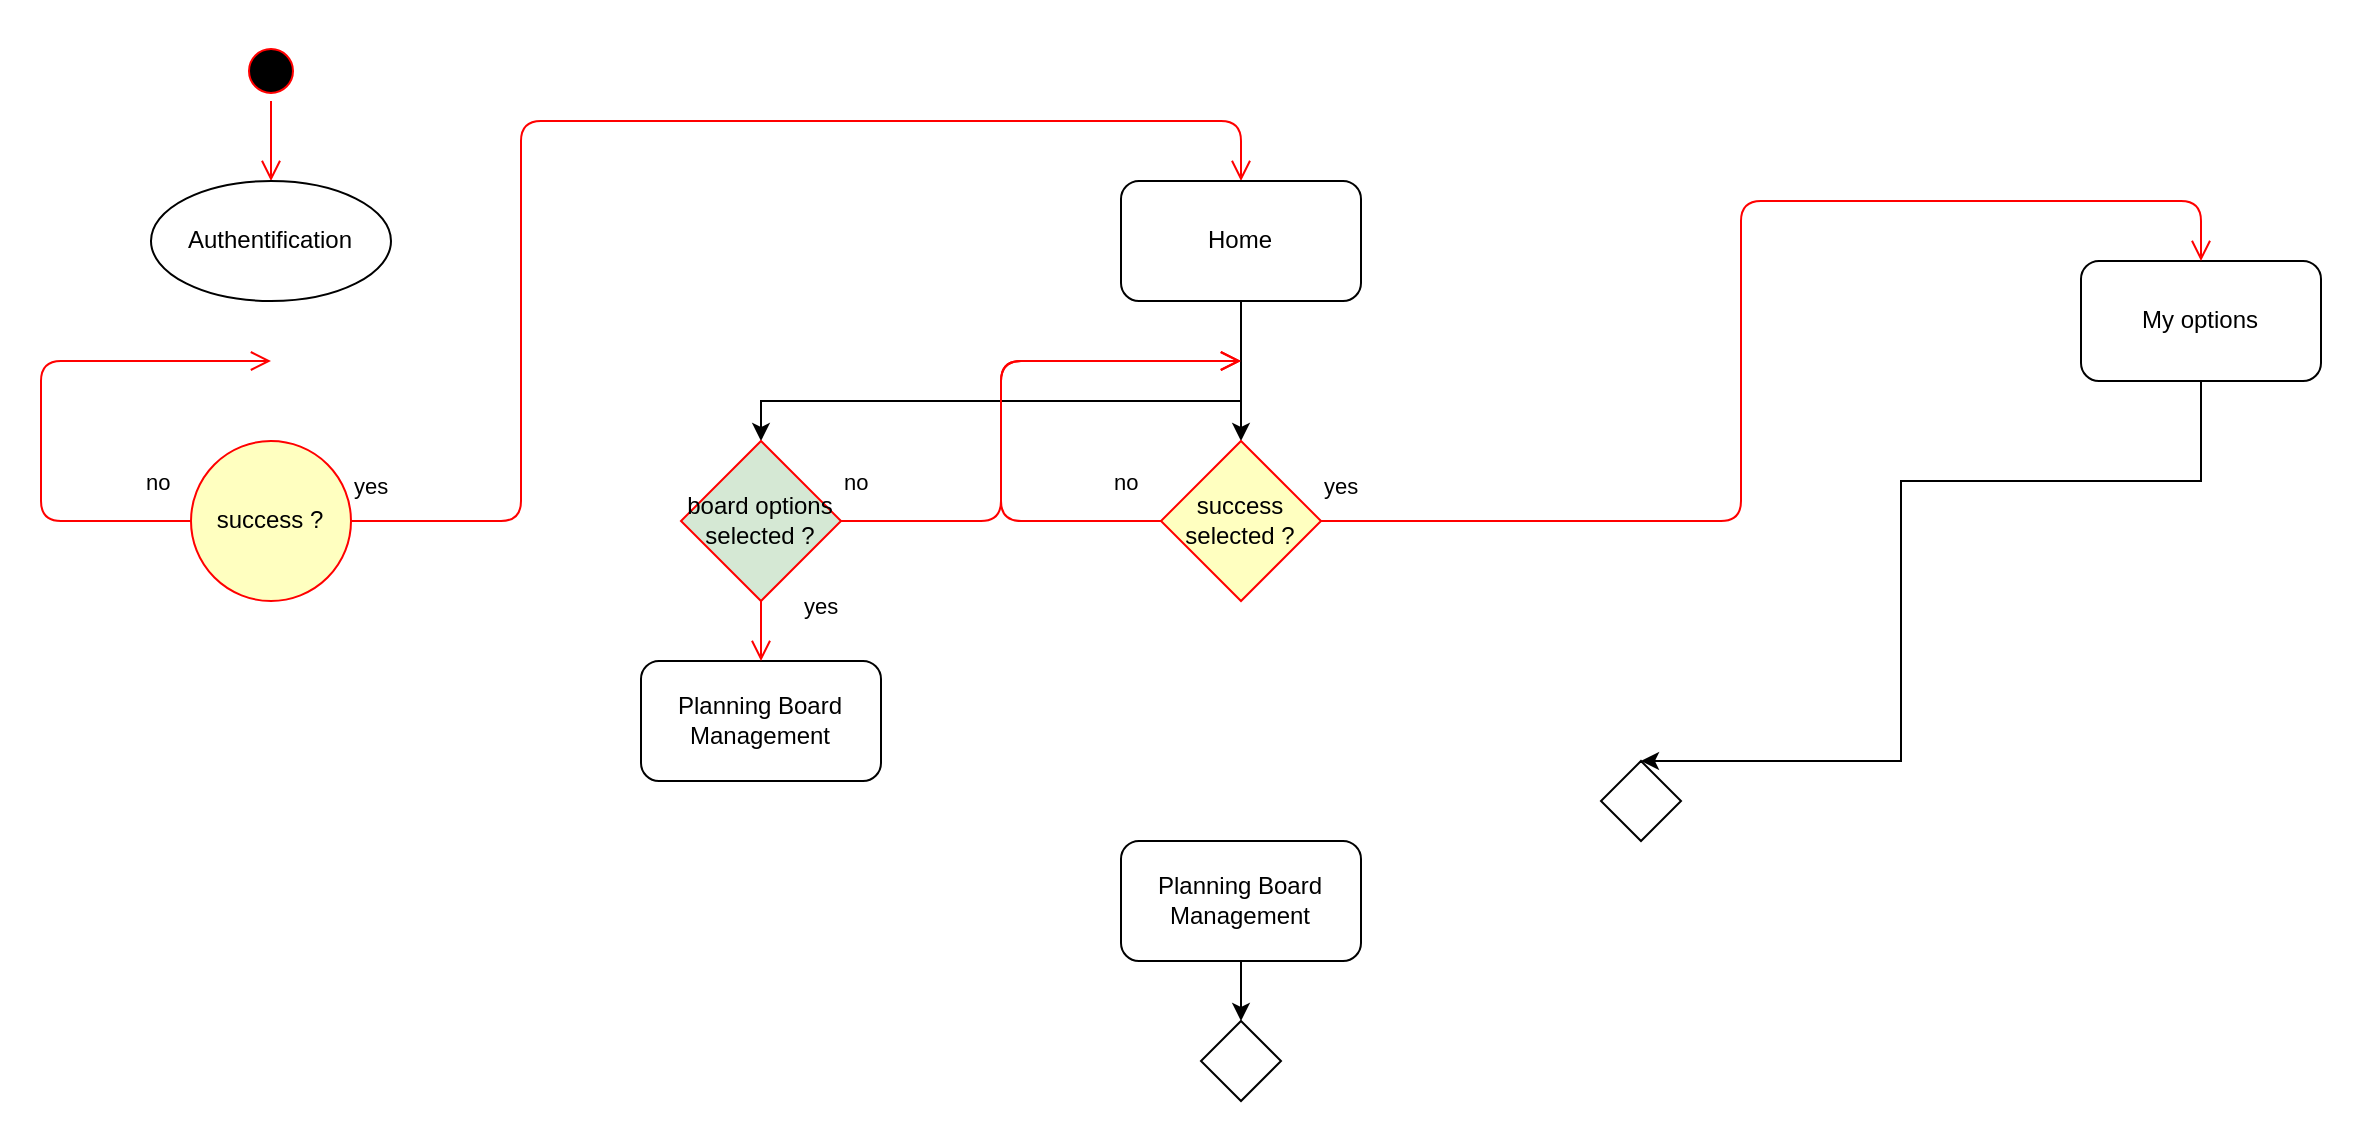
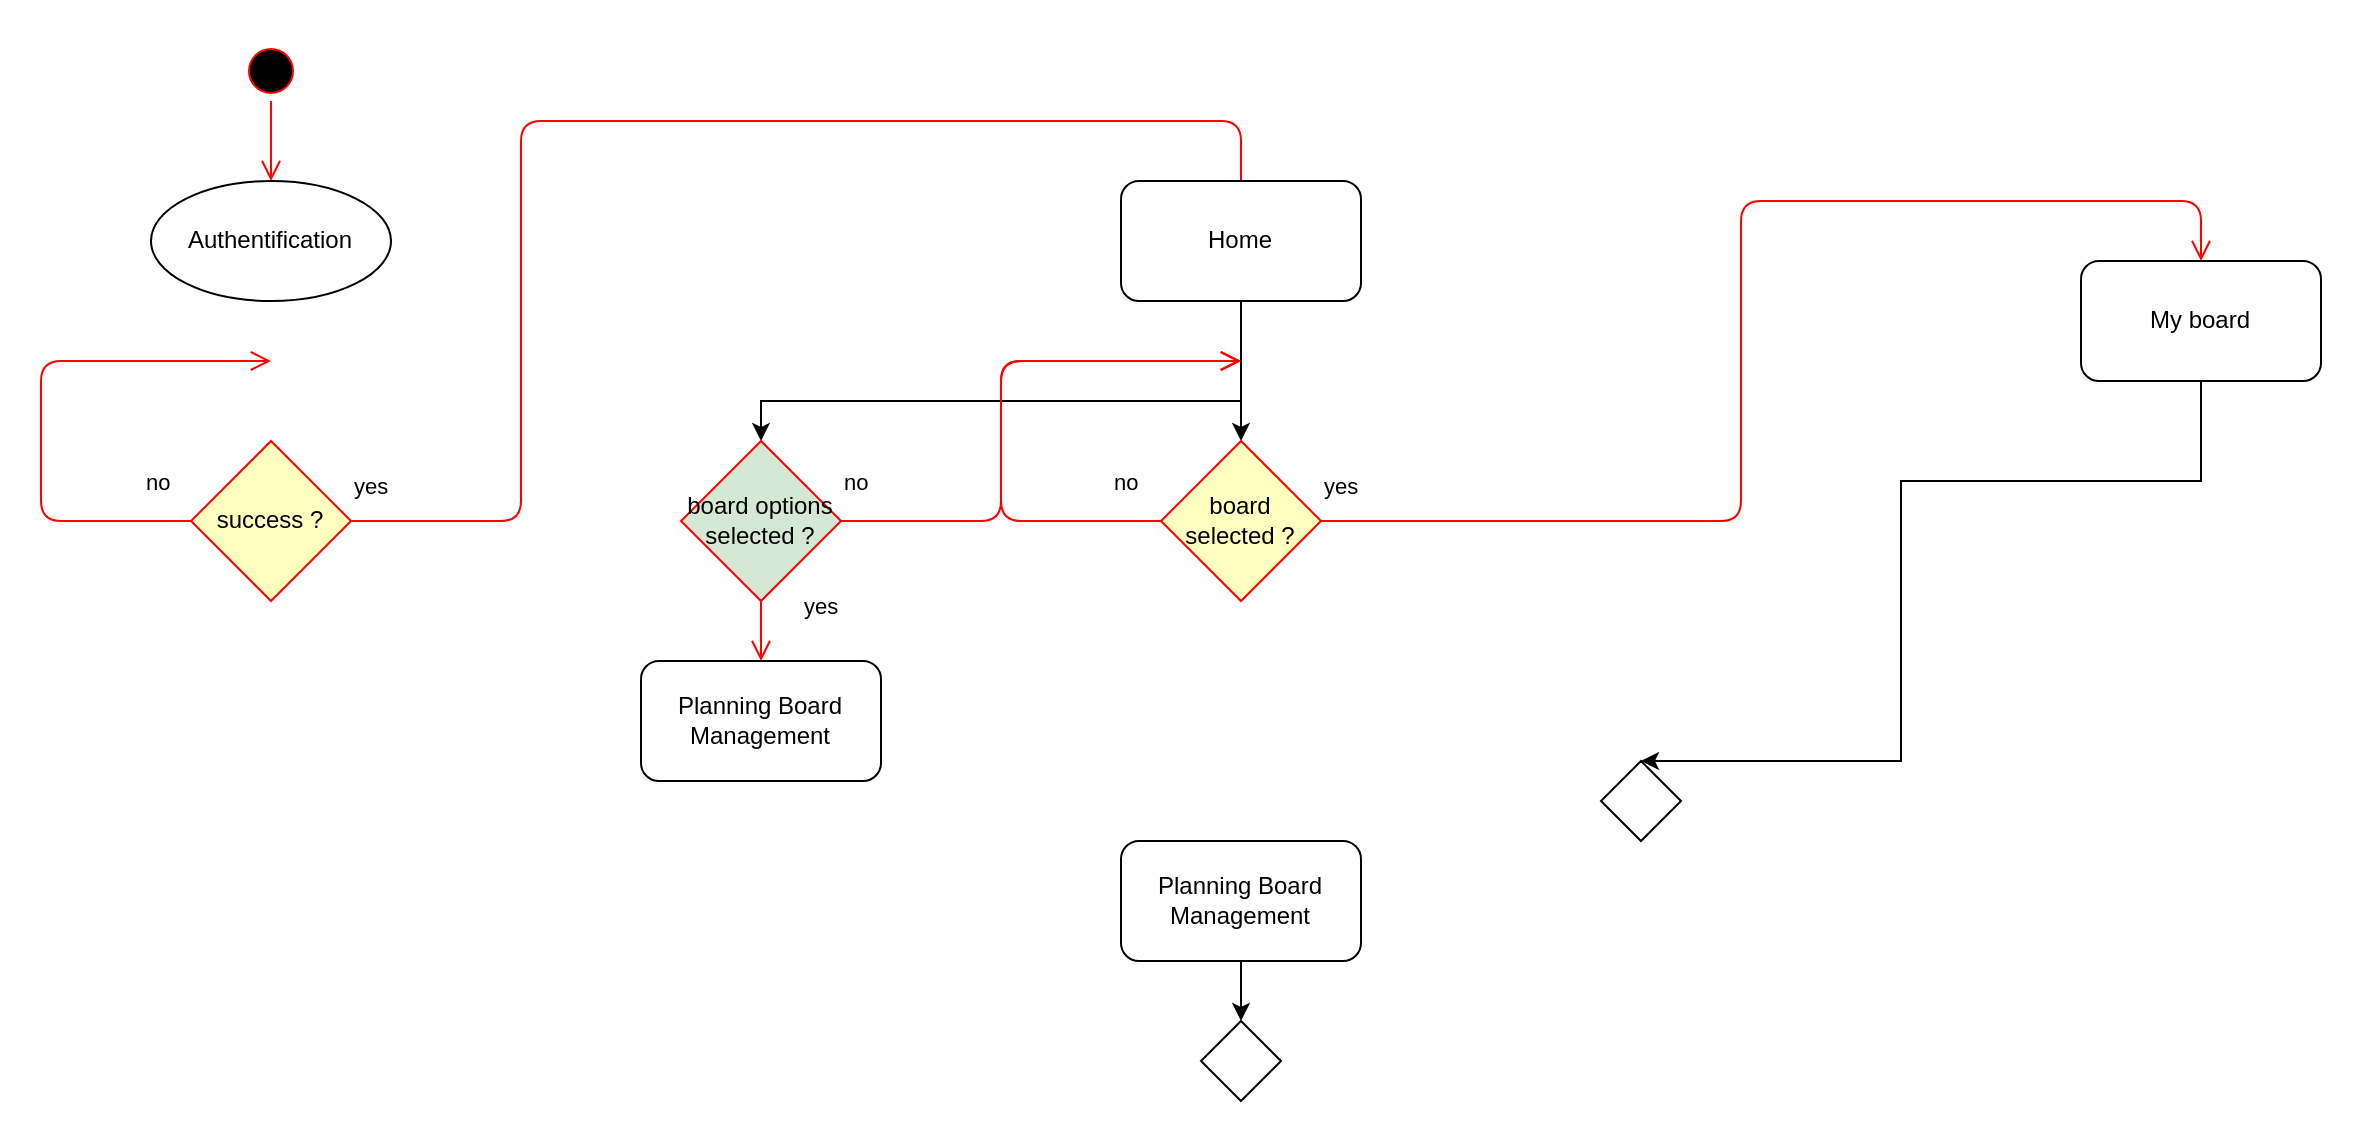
(1241, 172) -> (1241, 174)
(2201, 321) -> (2201, 321)
(271, 521) -> (271, 521)
(1241, 521) -> (1241, 521)
